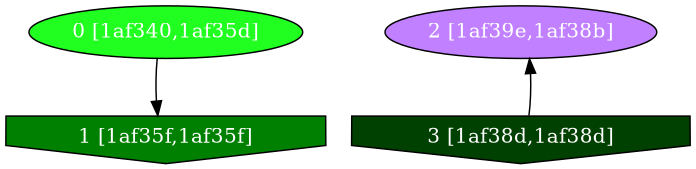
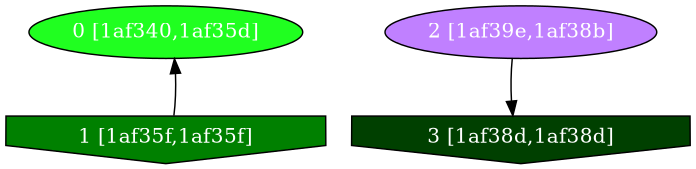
(156, 80) -> (176, 95)
(531, 95) -> (511, 80)
